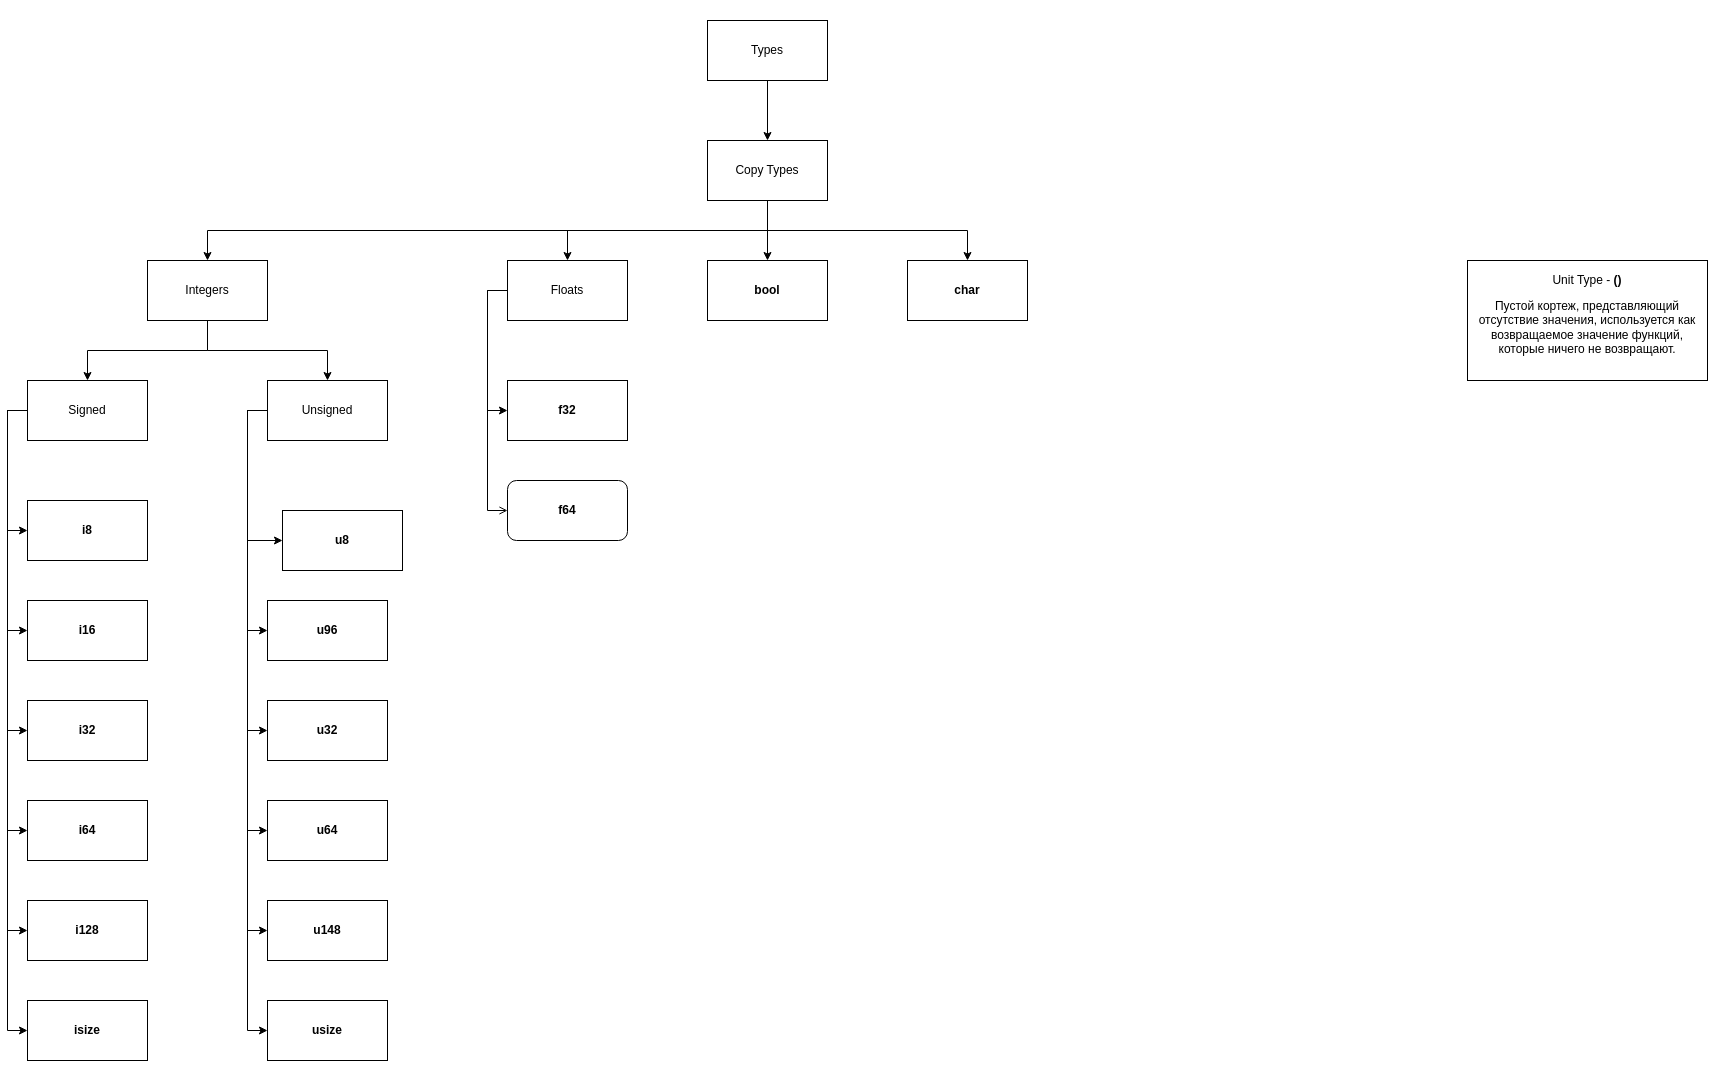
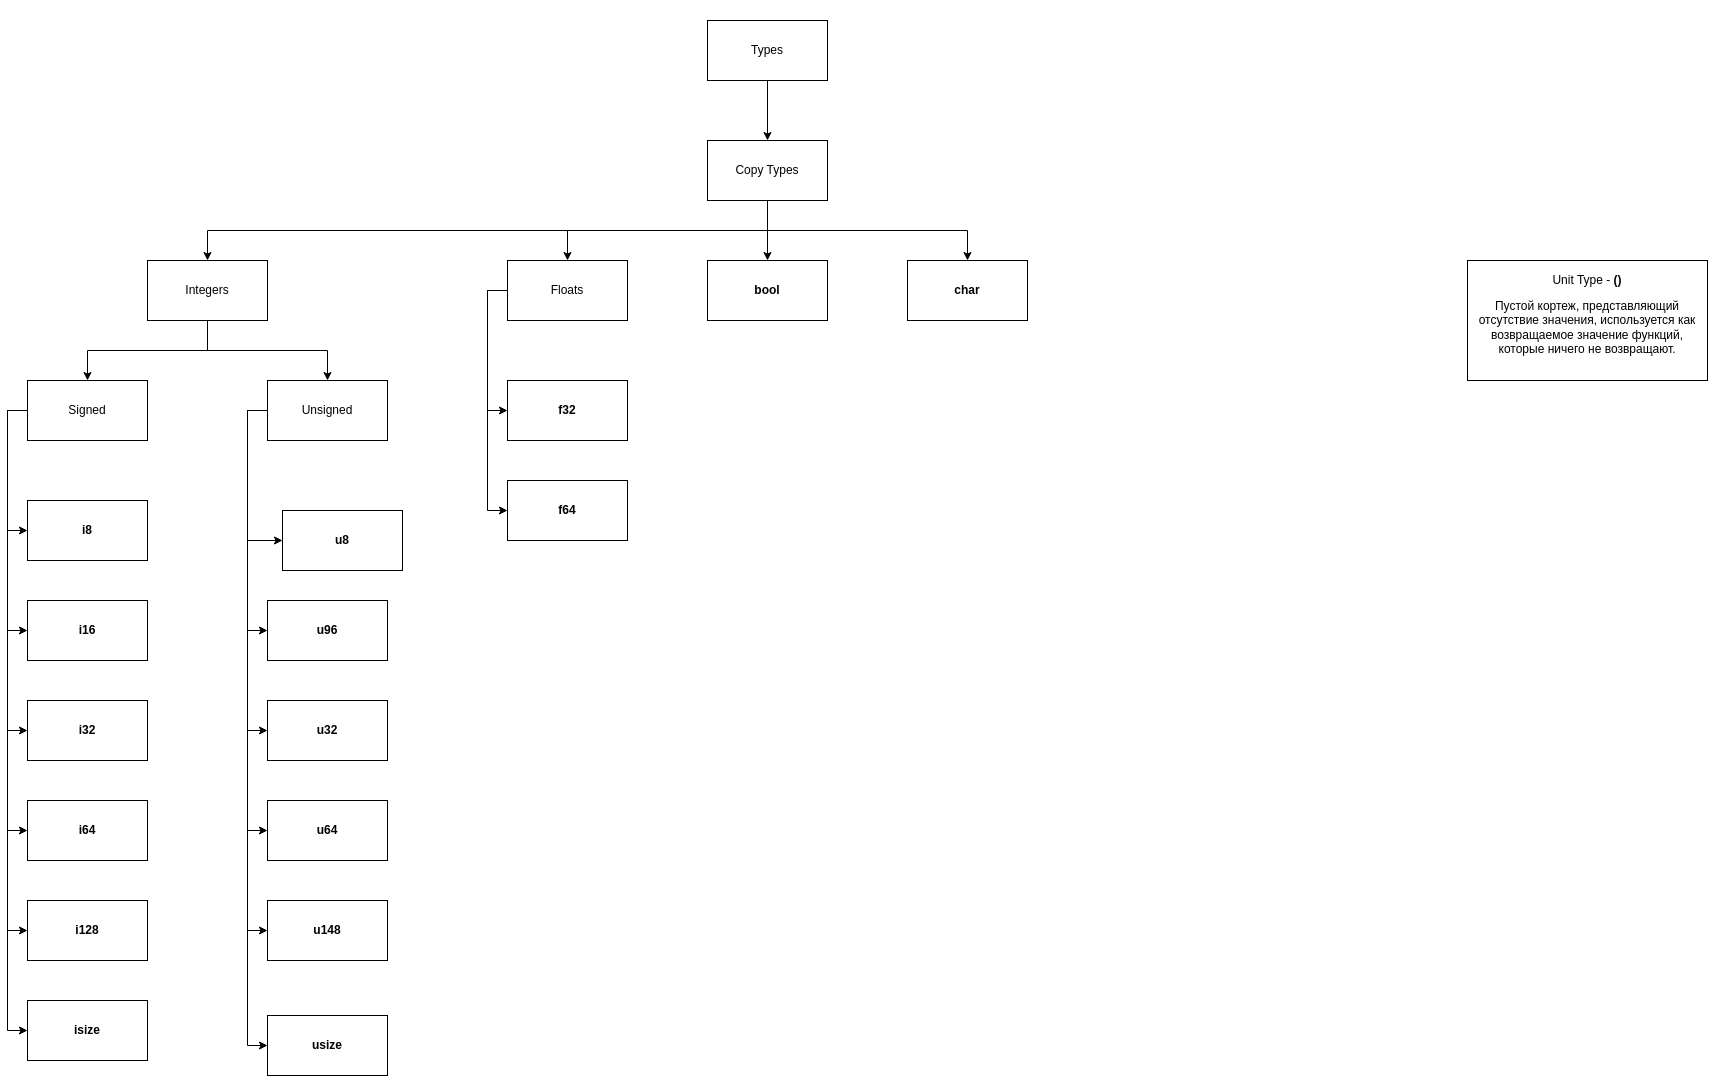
(501, 511) -> (499, 511)
(568, 511) -> (568, 511)
(328, 1031) -> (328, 1046)
